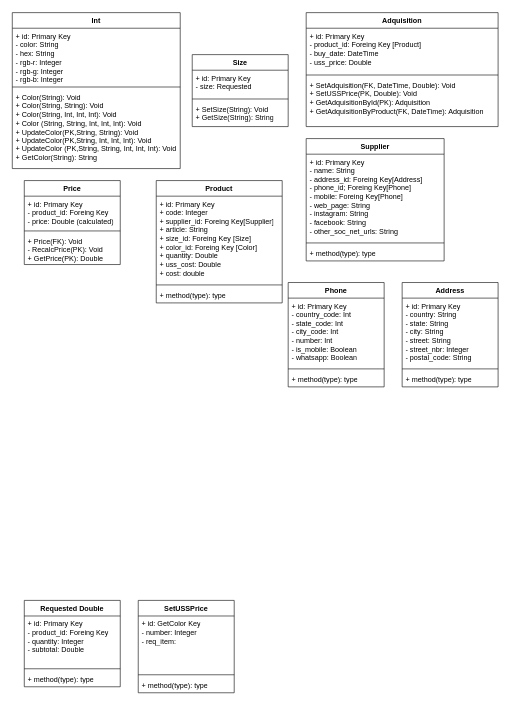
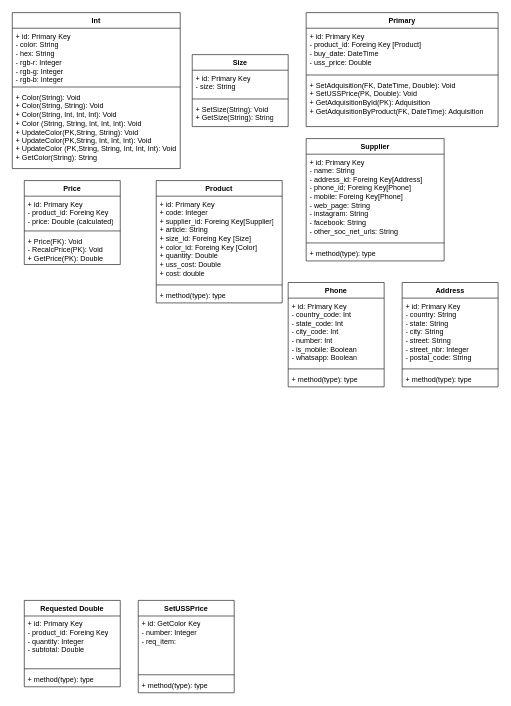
(402, 21) -> (402, 21)
(226, 83) -> (225, 83)
